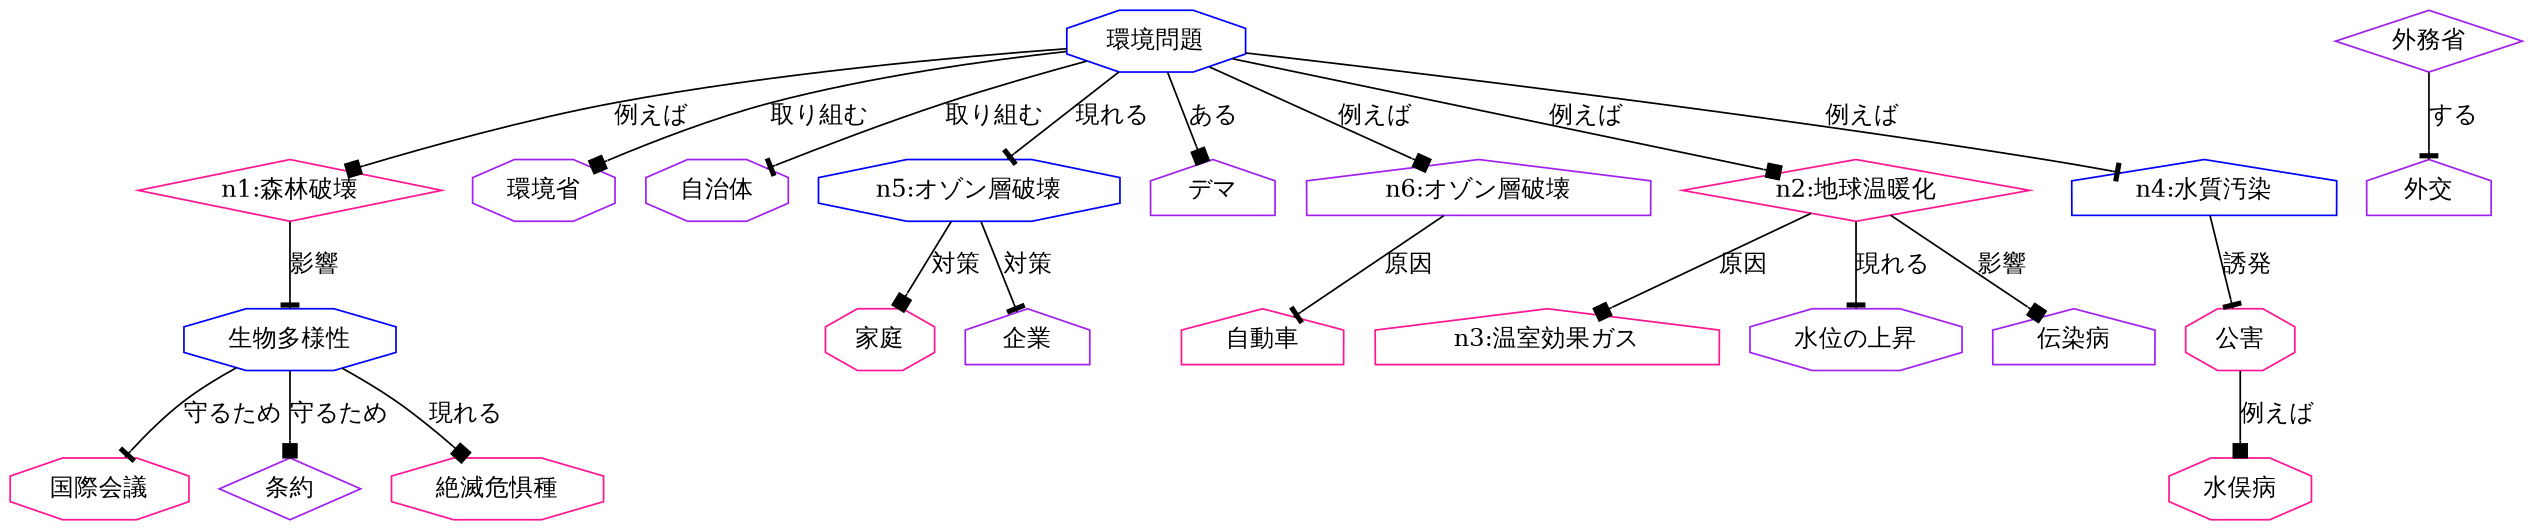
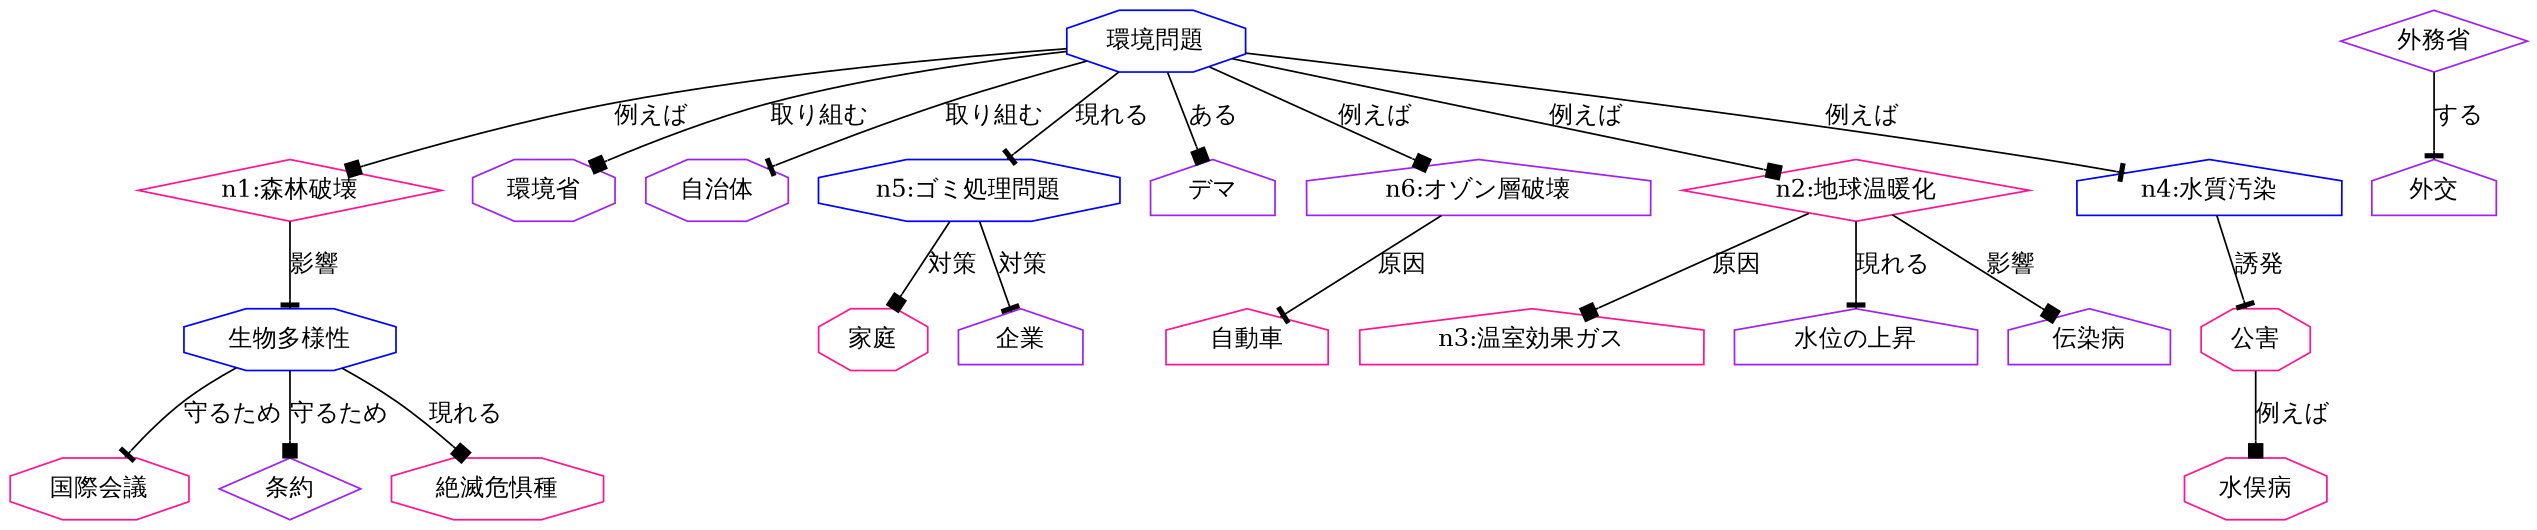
(969, 190) -> (969, 190)
(1856, 340) -> (1856, 340)
